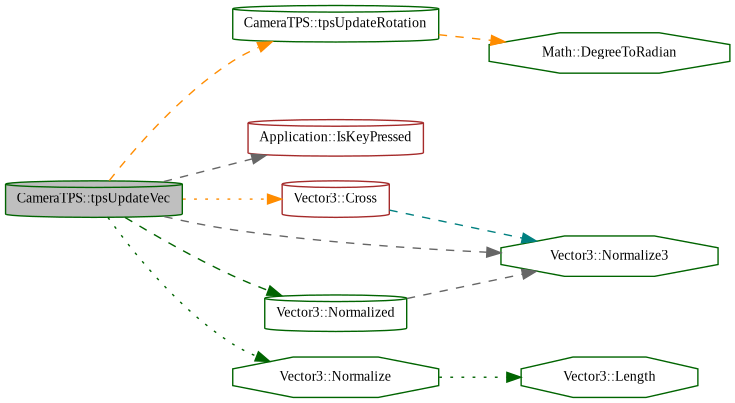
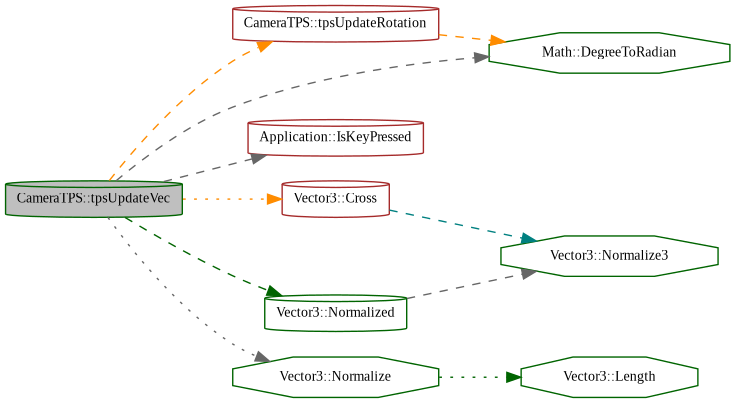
(336, 24) -> (336, 24)
(325, 241) -> (285, 90)
(174, 296) -> (174, 296)
